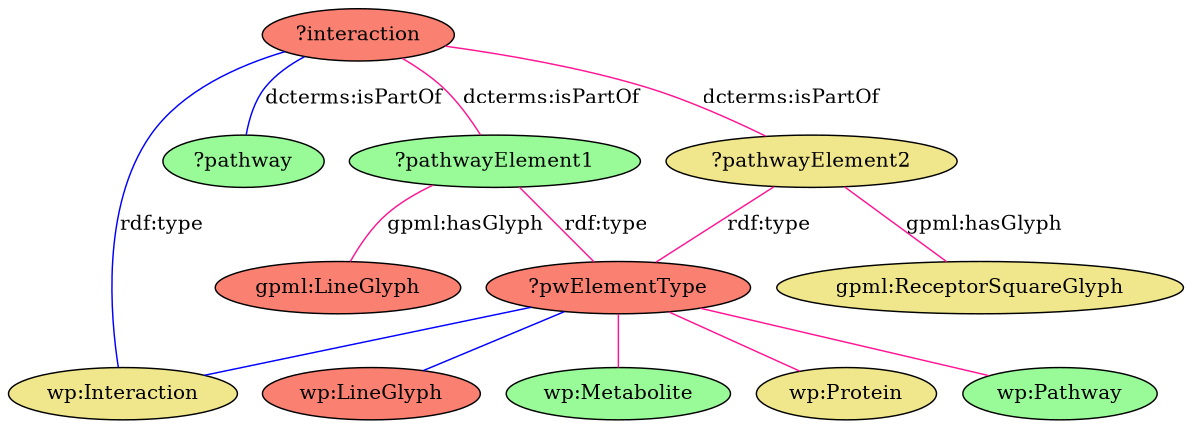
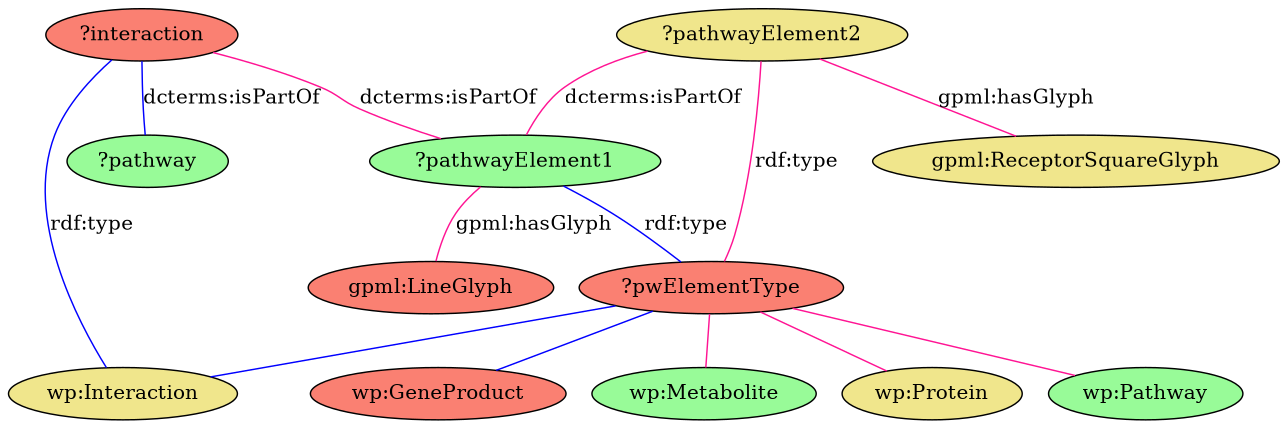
(609, 77) -> (577, 79)
(557, 224) -> (624, 221)
(371, 394) -> (438, 394)
